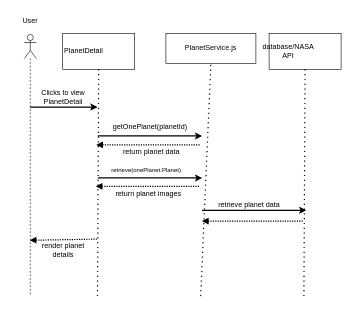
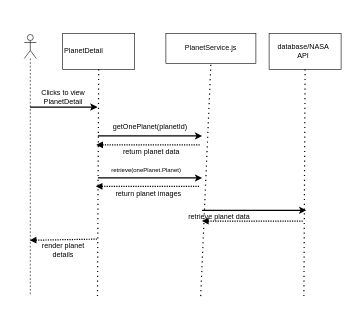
(30, 21) -> none
(288, 51) -> (303, 51)
(249, 205) -> (219, 217)
